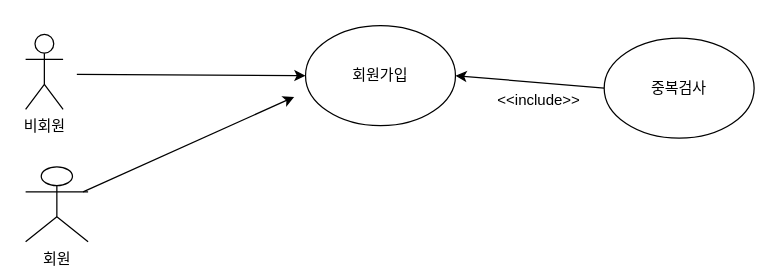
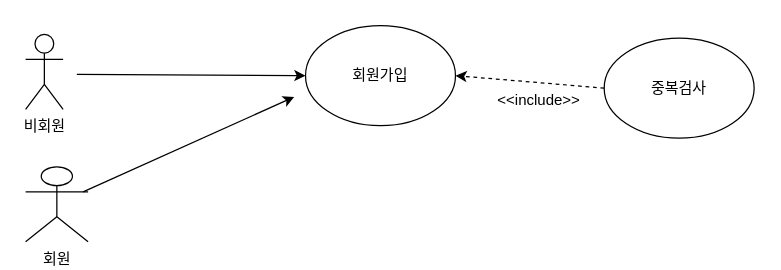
(532, 82) -> (532, 82)
